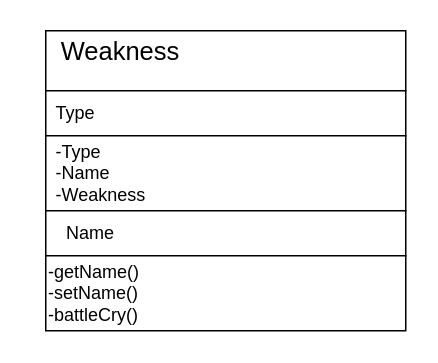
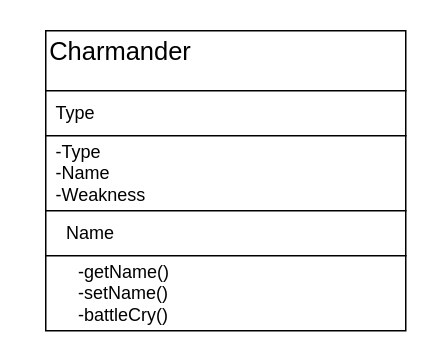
(121, 53) -> (121, 53)
(128, 293) -> (158, 293)
